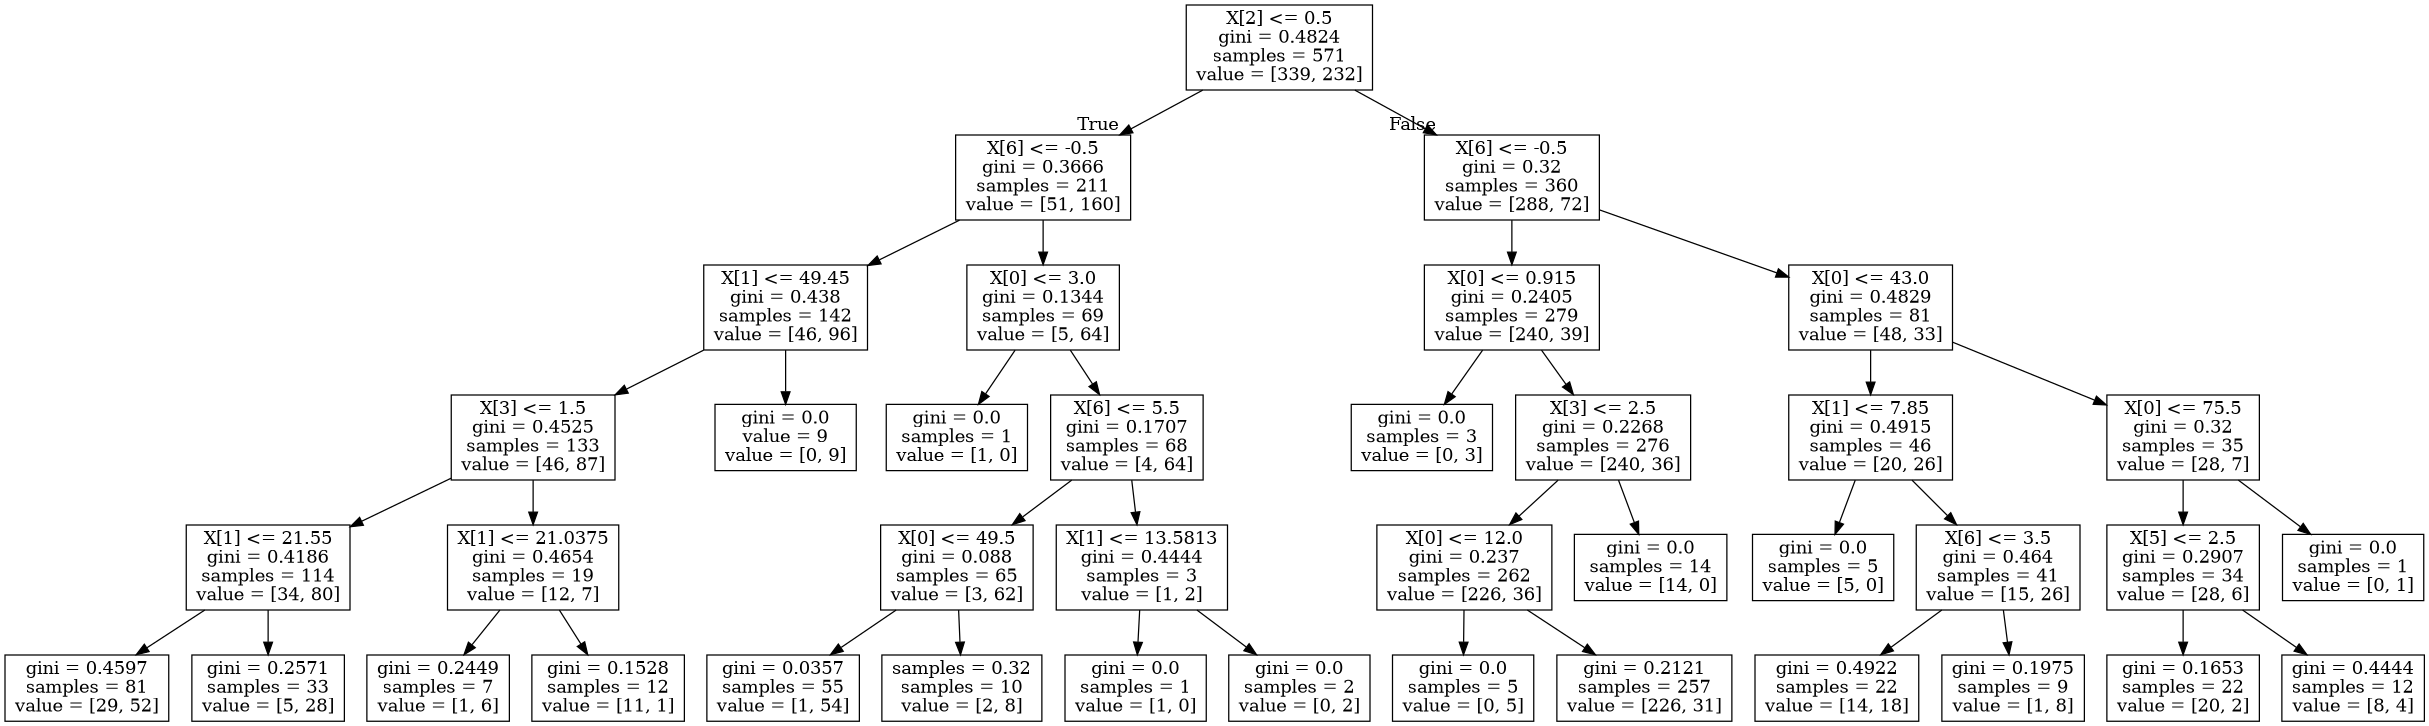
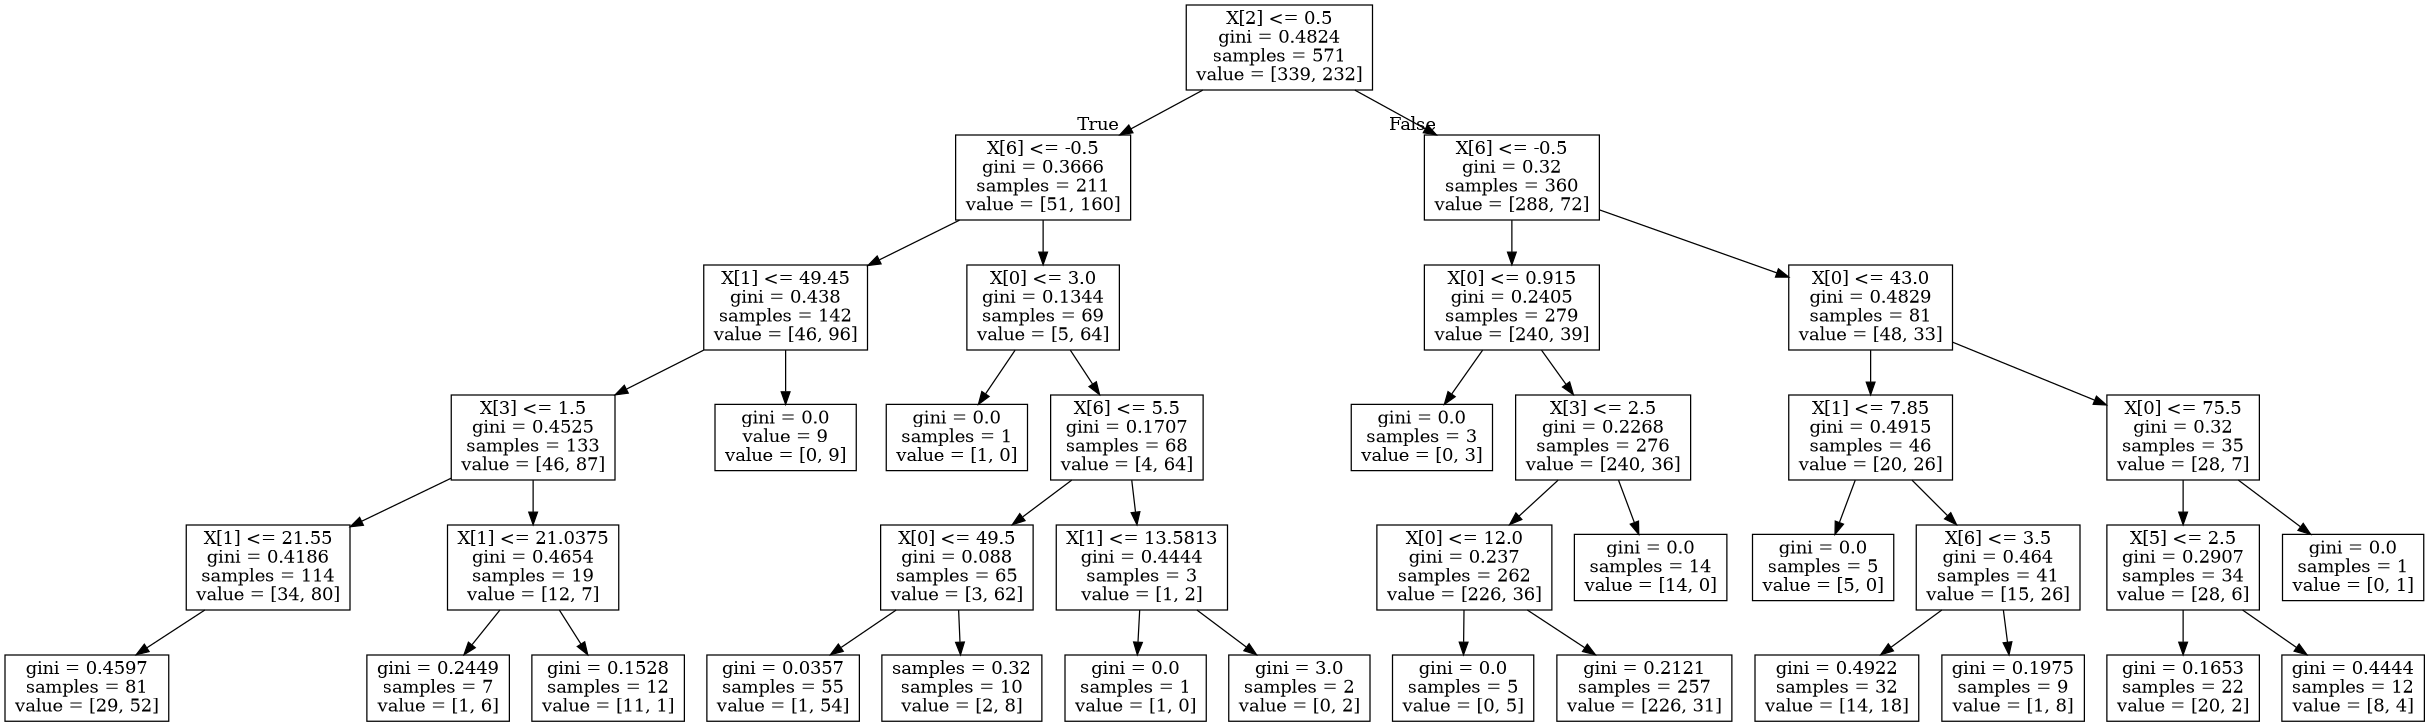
(268, 688) -> none
(1299, 688) -> (1299, 688)
(1837, 688) -> (1837, 688)
